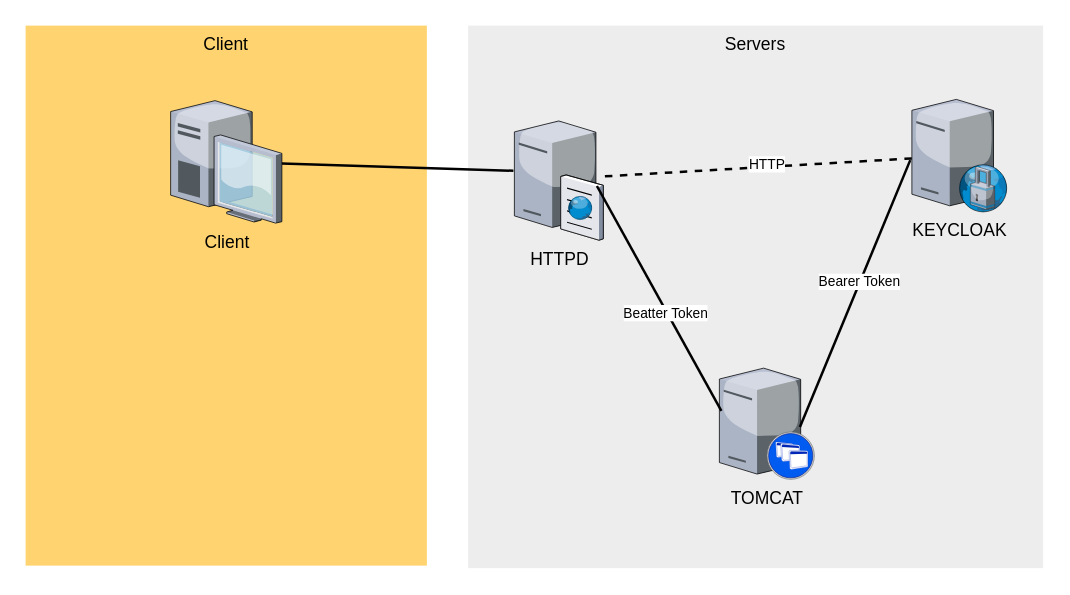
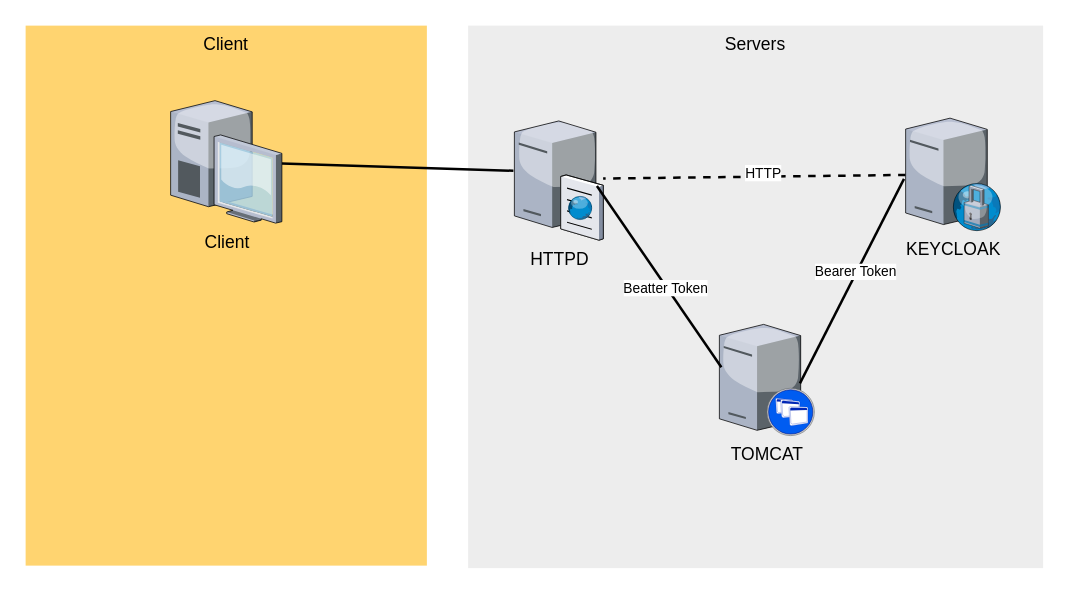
(960, 156) -> (953, 174)
(767, 424) -> (767, 380)
